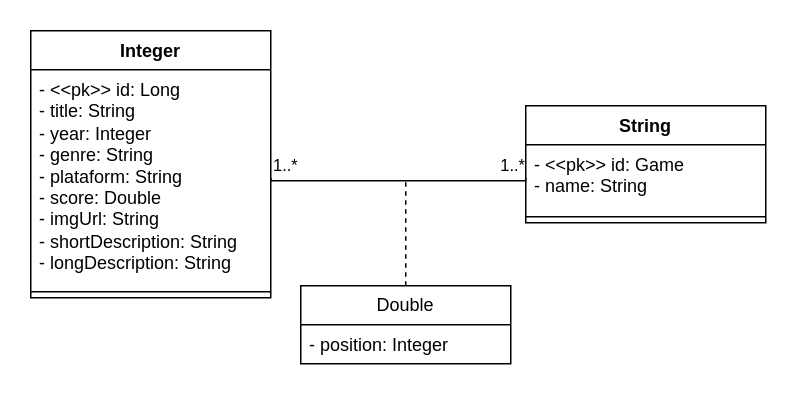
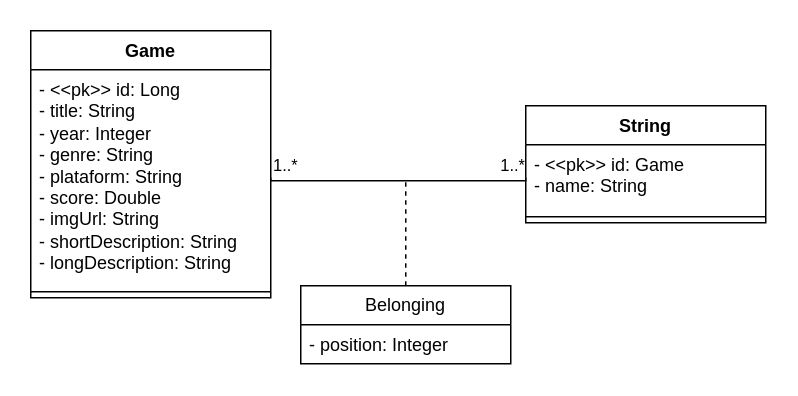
(151, 52) -> (151, 52)
(406, 305) -> (406, 305)
